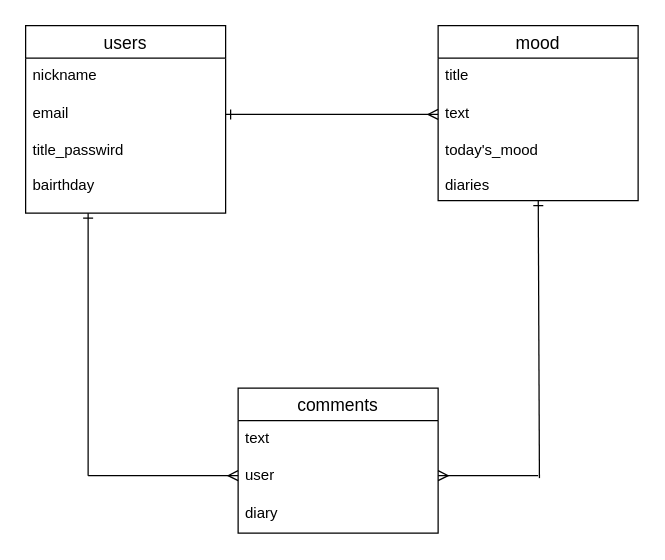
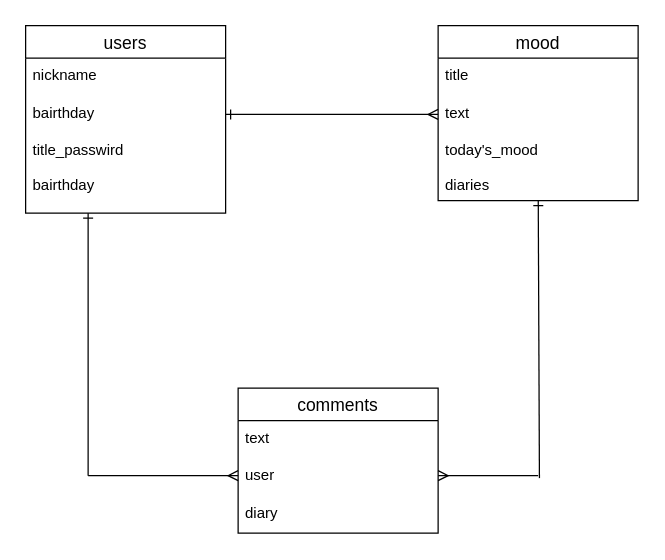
(50, 113) -> (68, 113)
